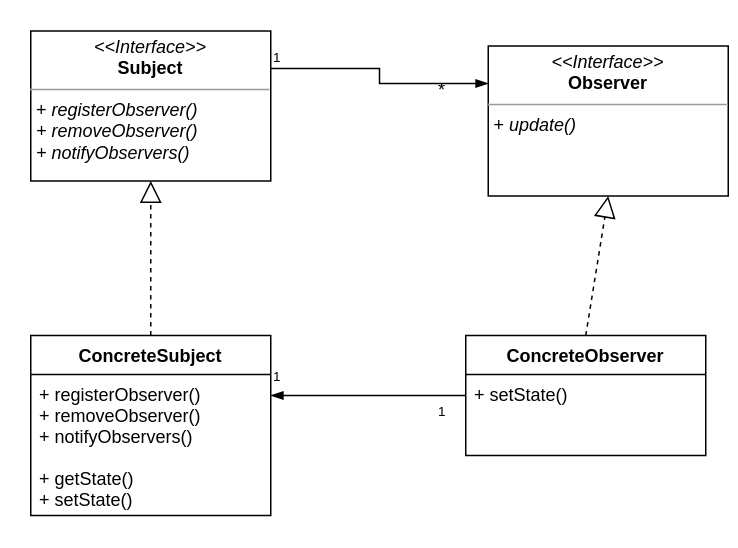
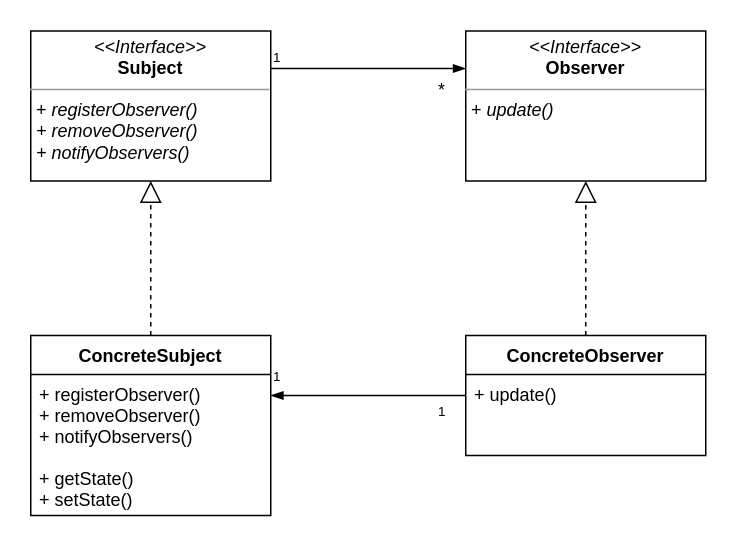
(608, 121) -> (586, 106)
(532, 395) -> (522, 395)
